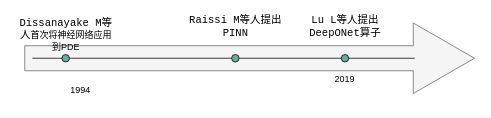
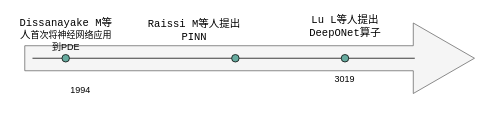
(235, 27) -> (194, 30)
(345, 79) -> (345, 79)
